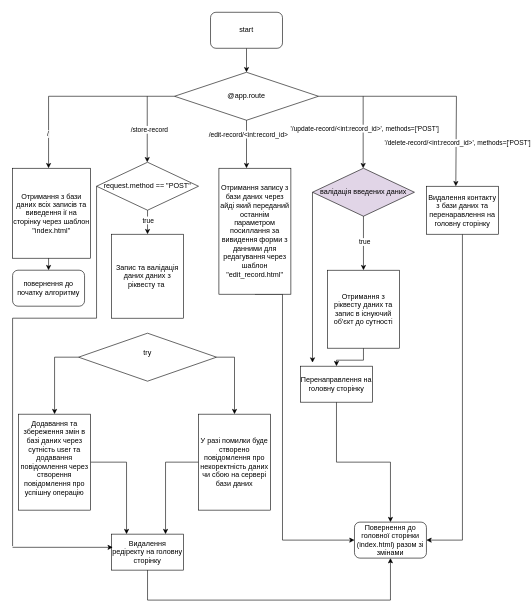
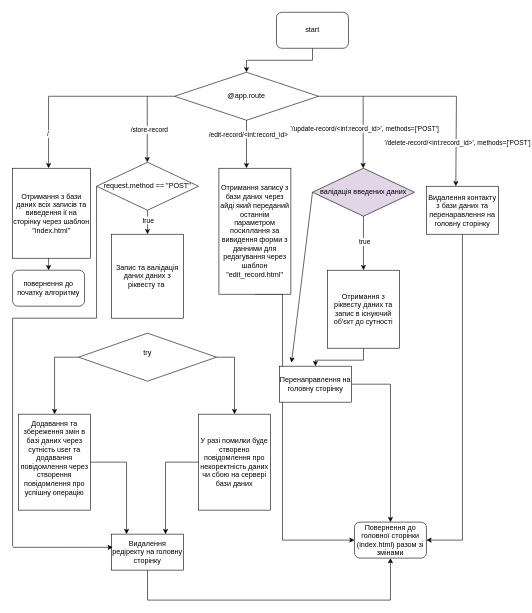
(246, 30) -> (312, 30)
(336, 384) -> (315, 384)
